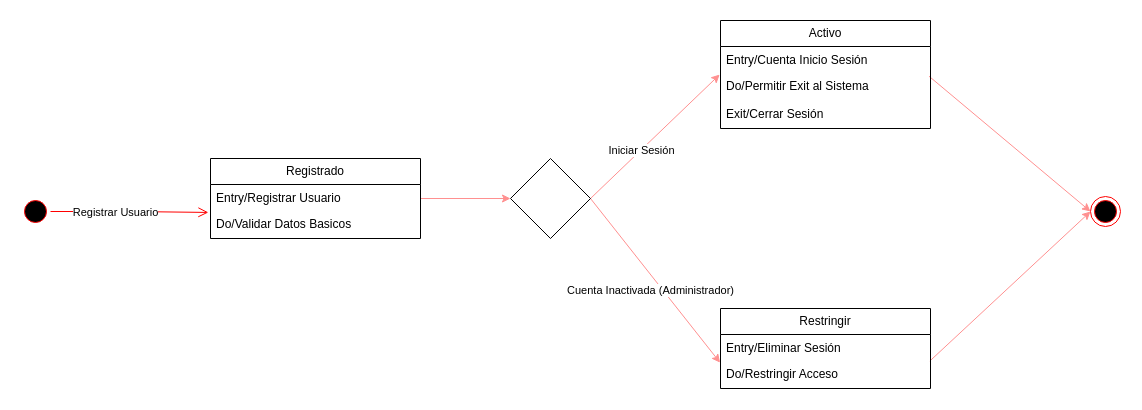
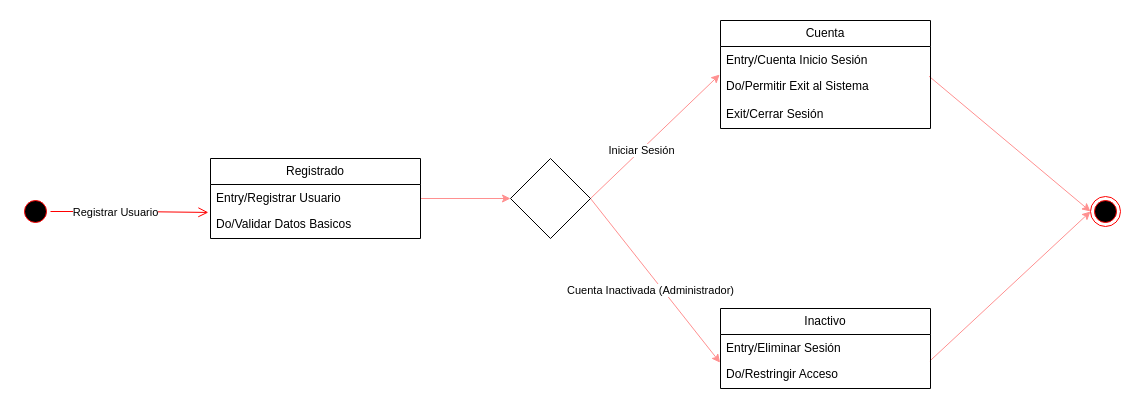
(826, 34) -> (826, 34)
(826, 322) -> (826, 322)
